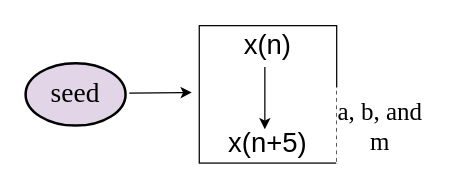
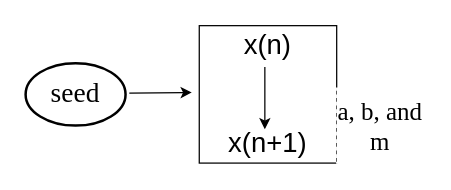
(76, 94) -> (76, 94)
(268, 94) -> (268, 94)
